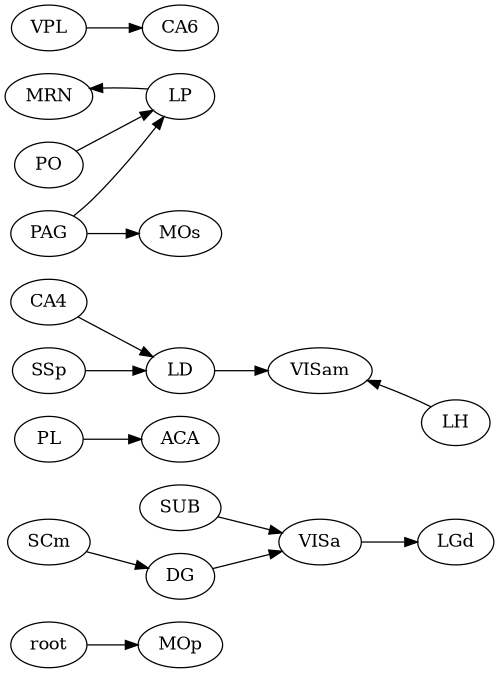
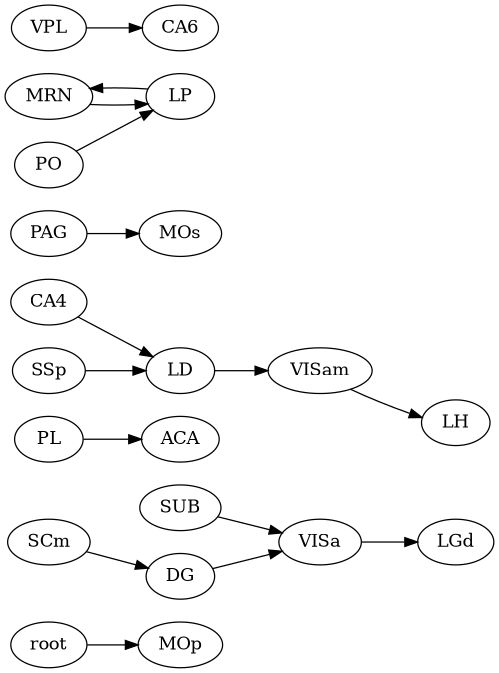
(117, 174) -> (112, 105)
(406, 395) -> (380, 402)
